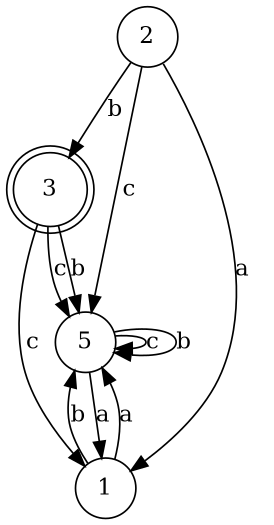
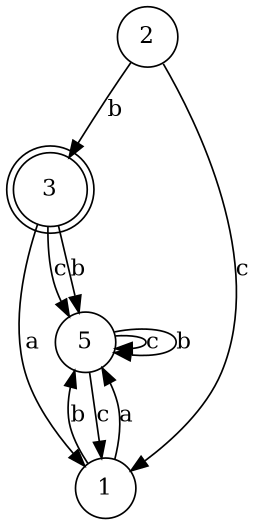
(118, 181) -> none
(242, 269) -> (242, 269)
(33, 342) -> (33, 342)
(103, 415) -> (103, 415)
